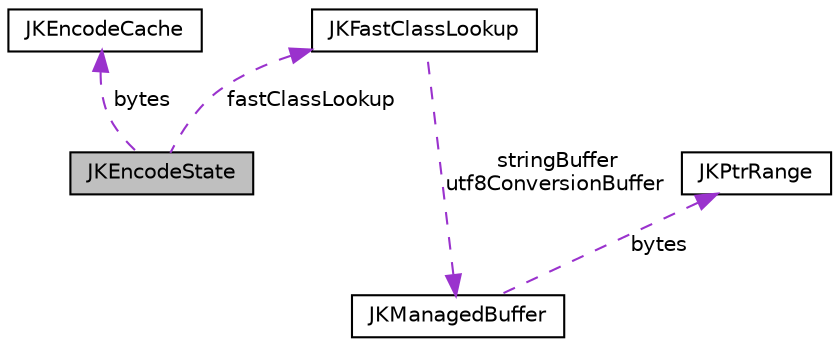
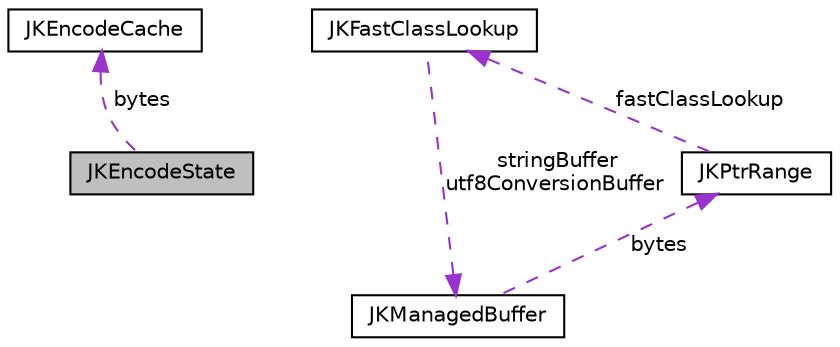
(219, 90) -> (601, 106)
